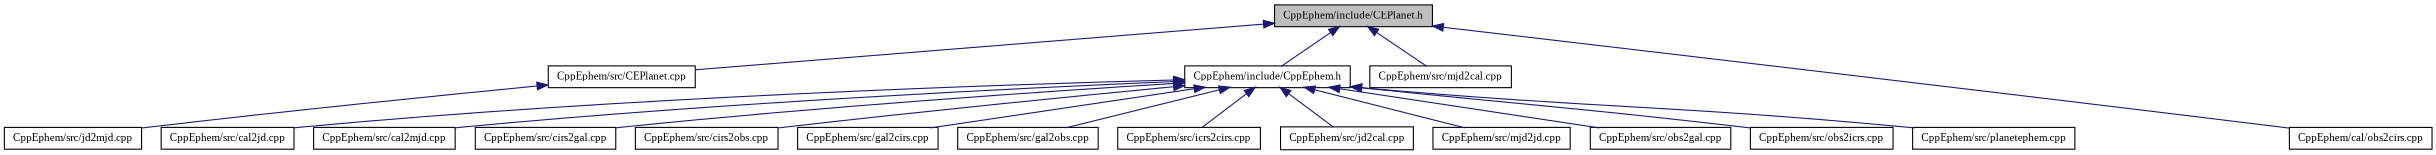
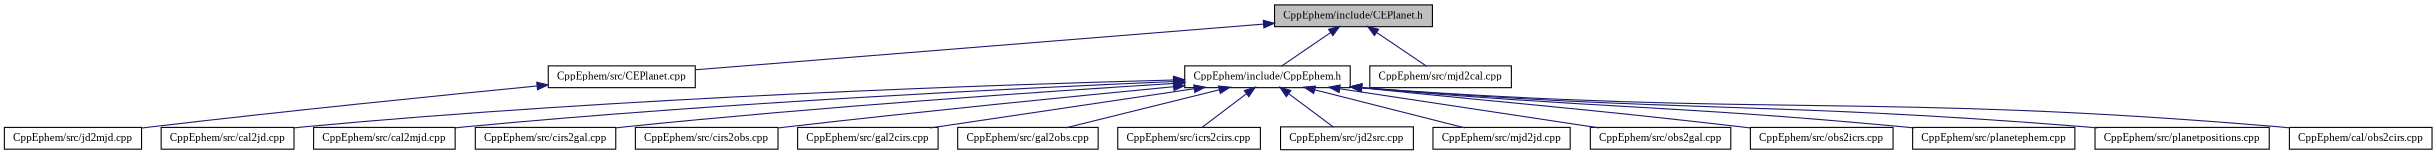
(1866, 77) -> (1873, 107)
(1347, 138) -> (1347, 138)
none -> (2182, 138)
